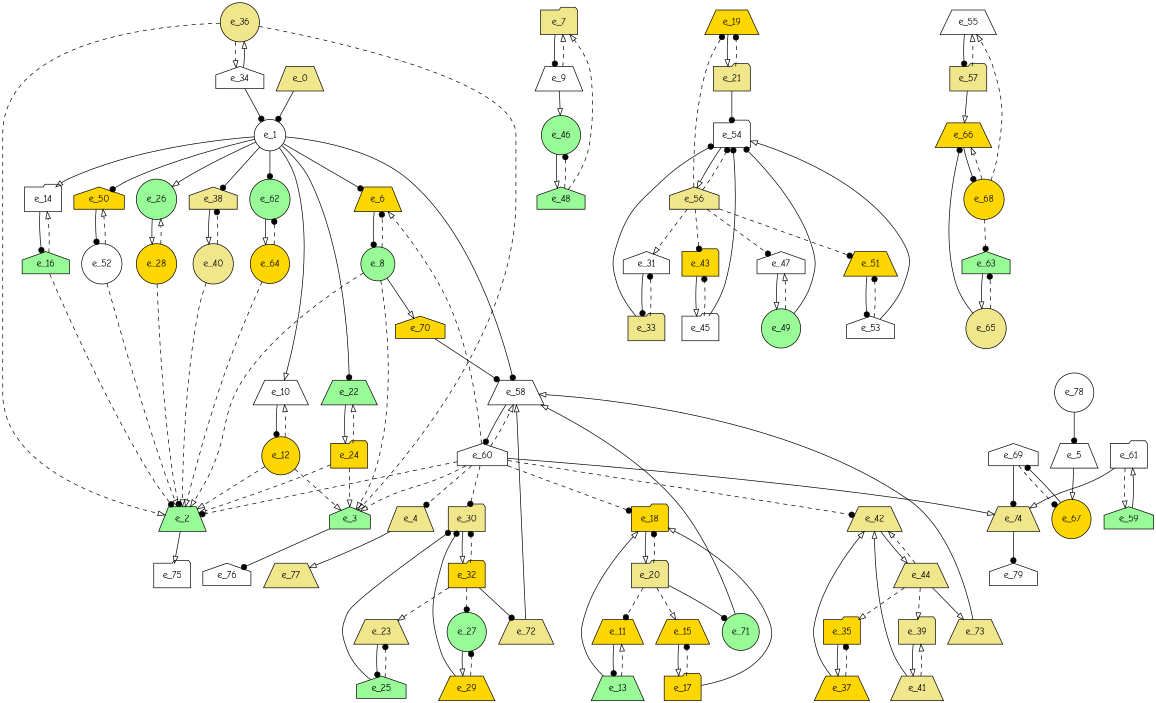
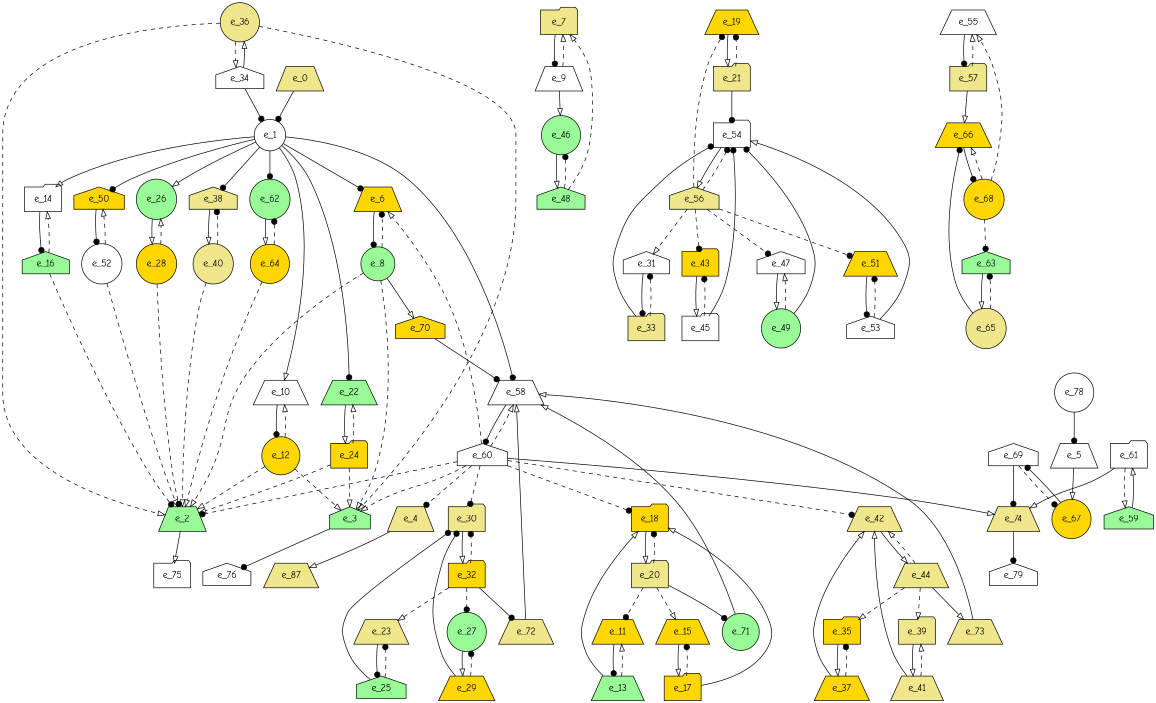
(291, 576) -> (291, 576)
